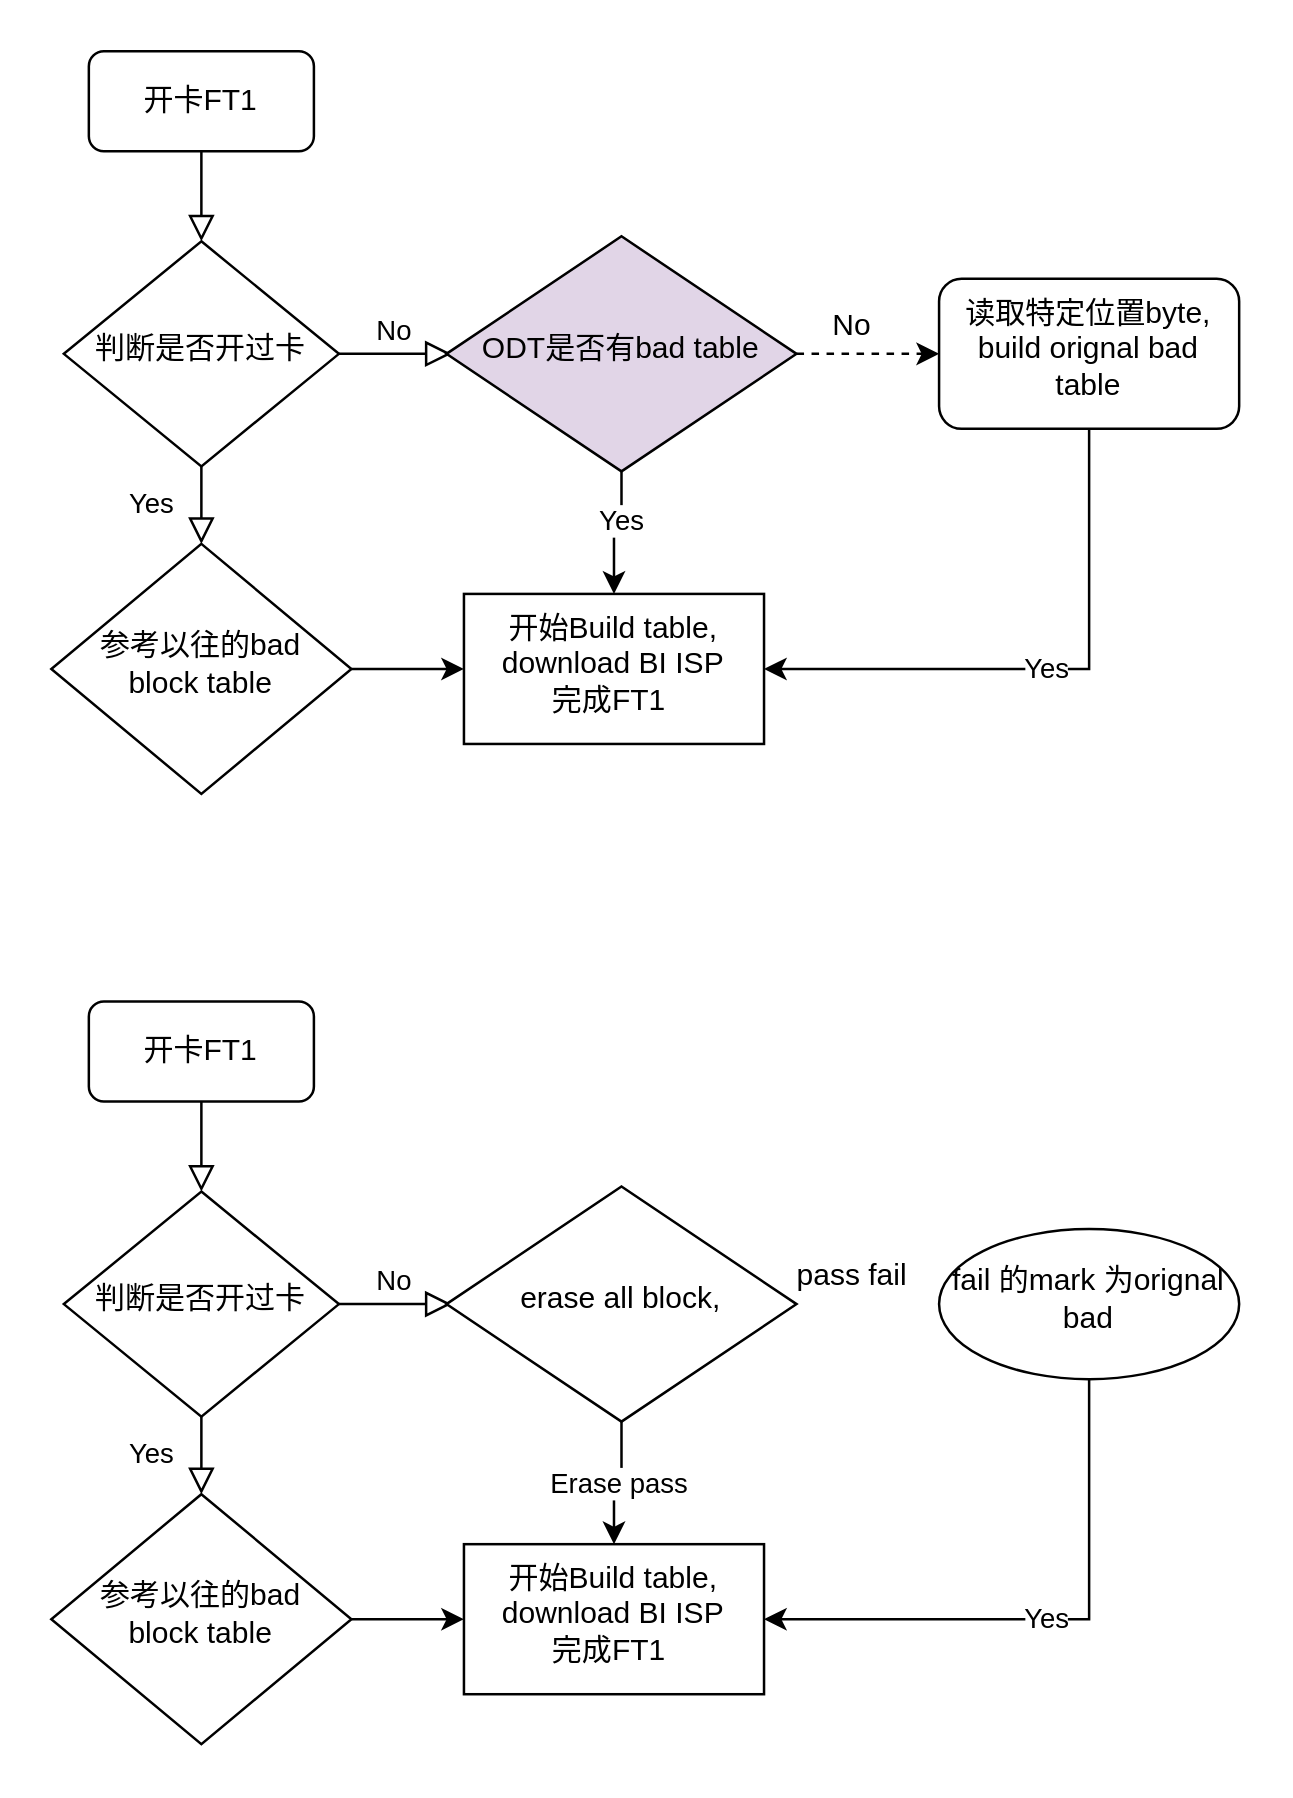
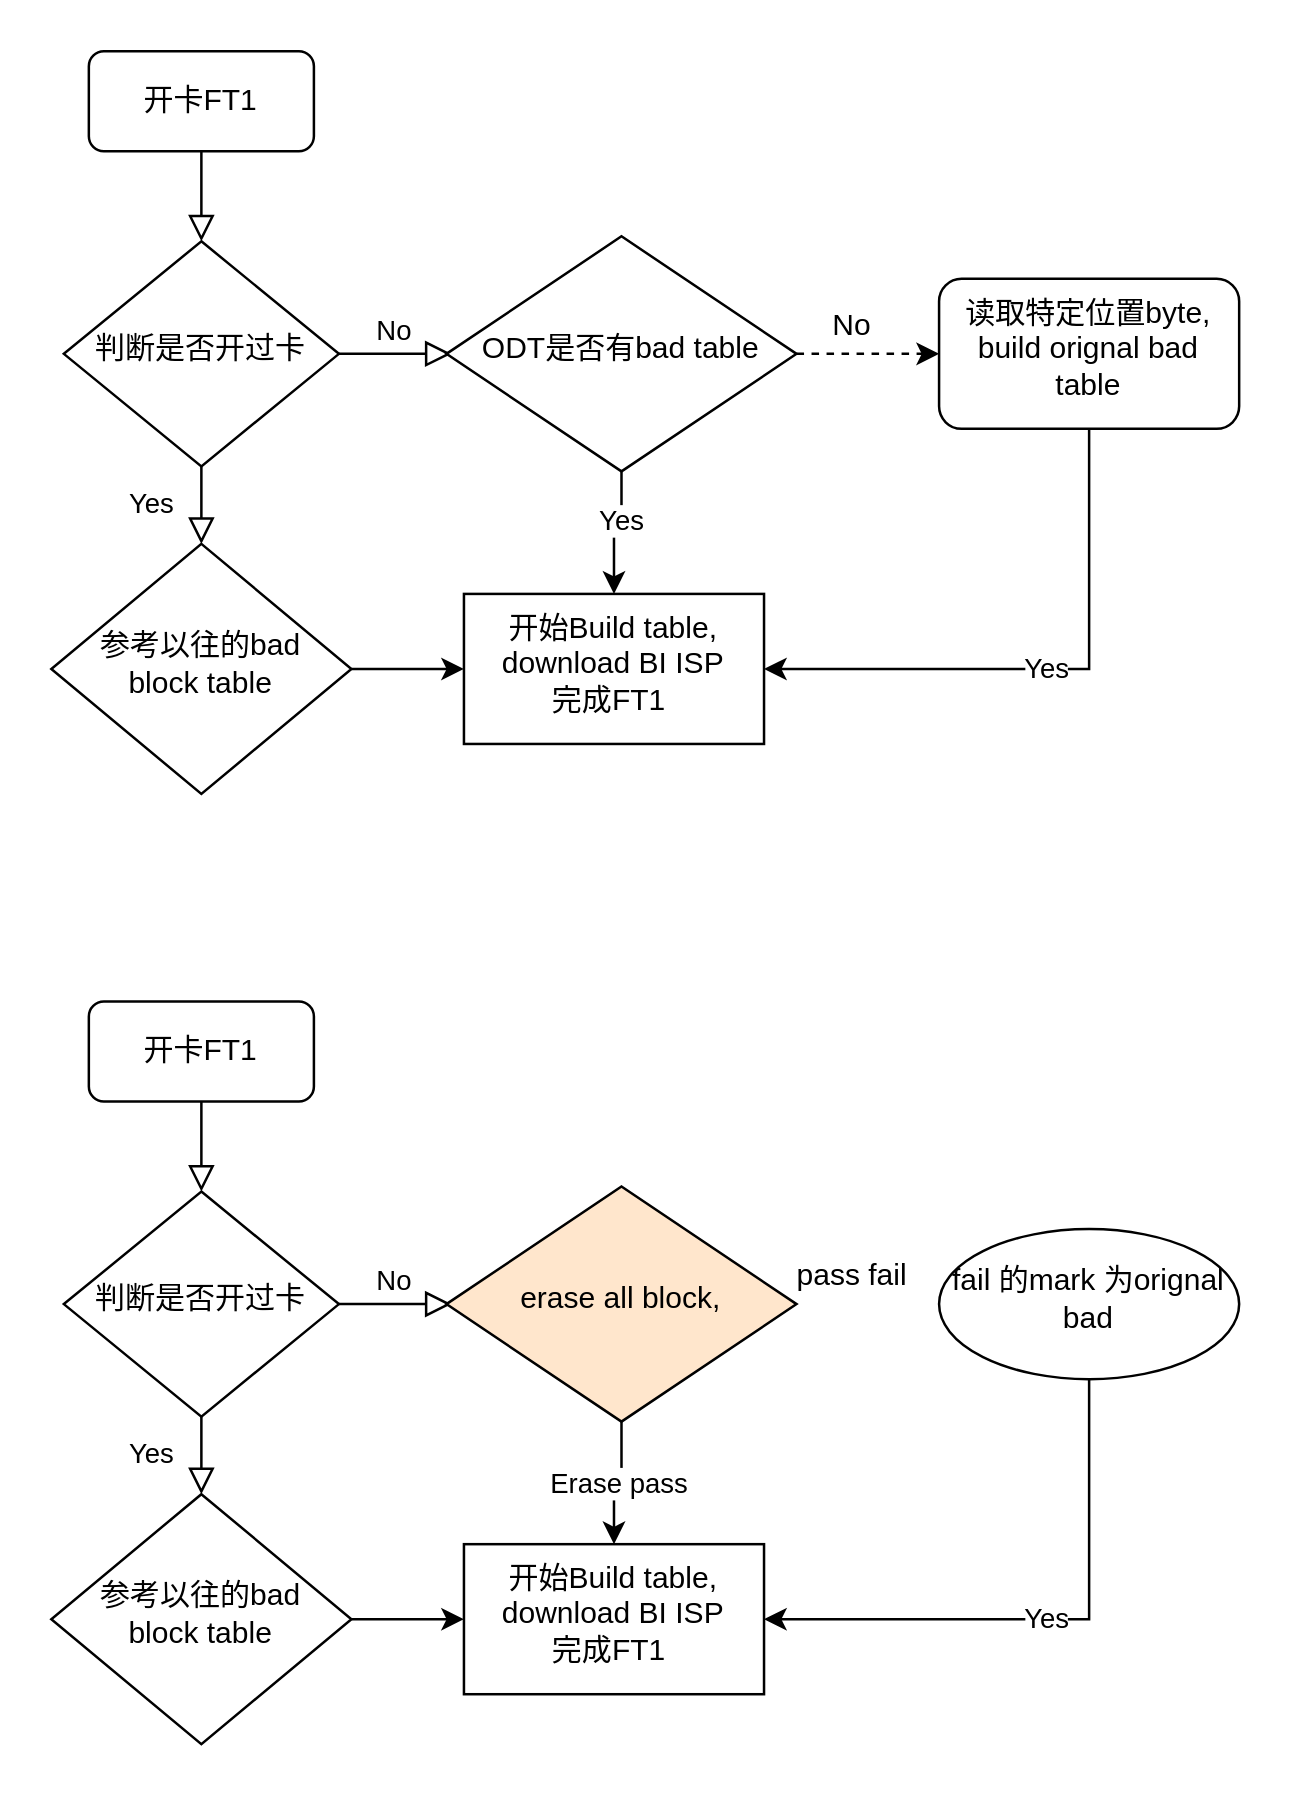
(621, 354) -> (621, 354)
(621, 1304) -> (621, 1304)
